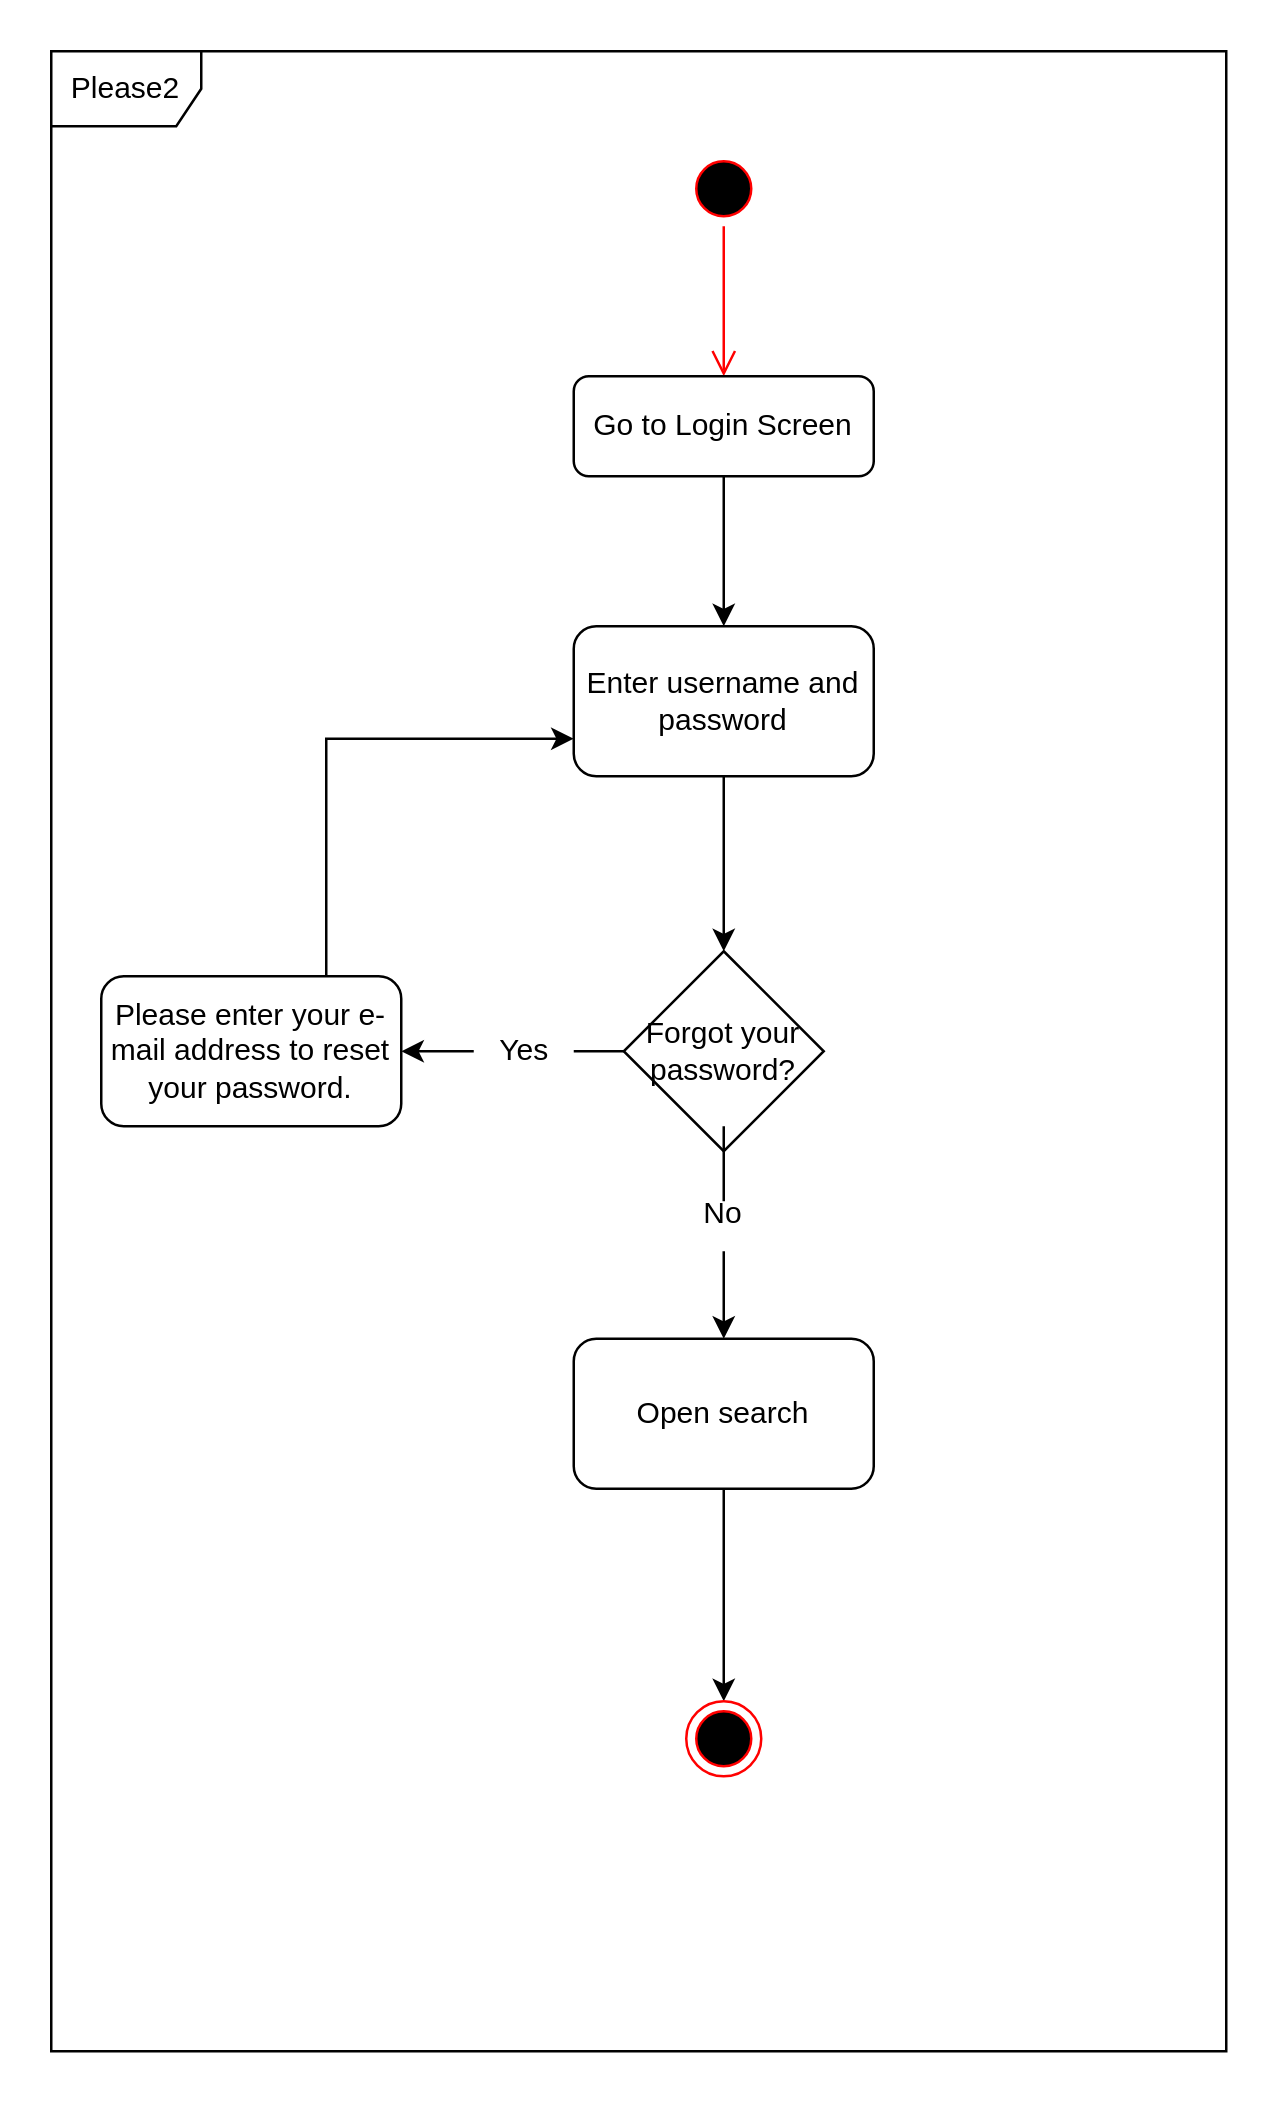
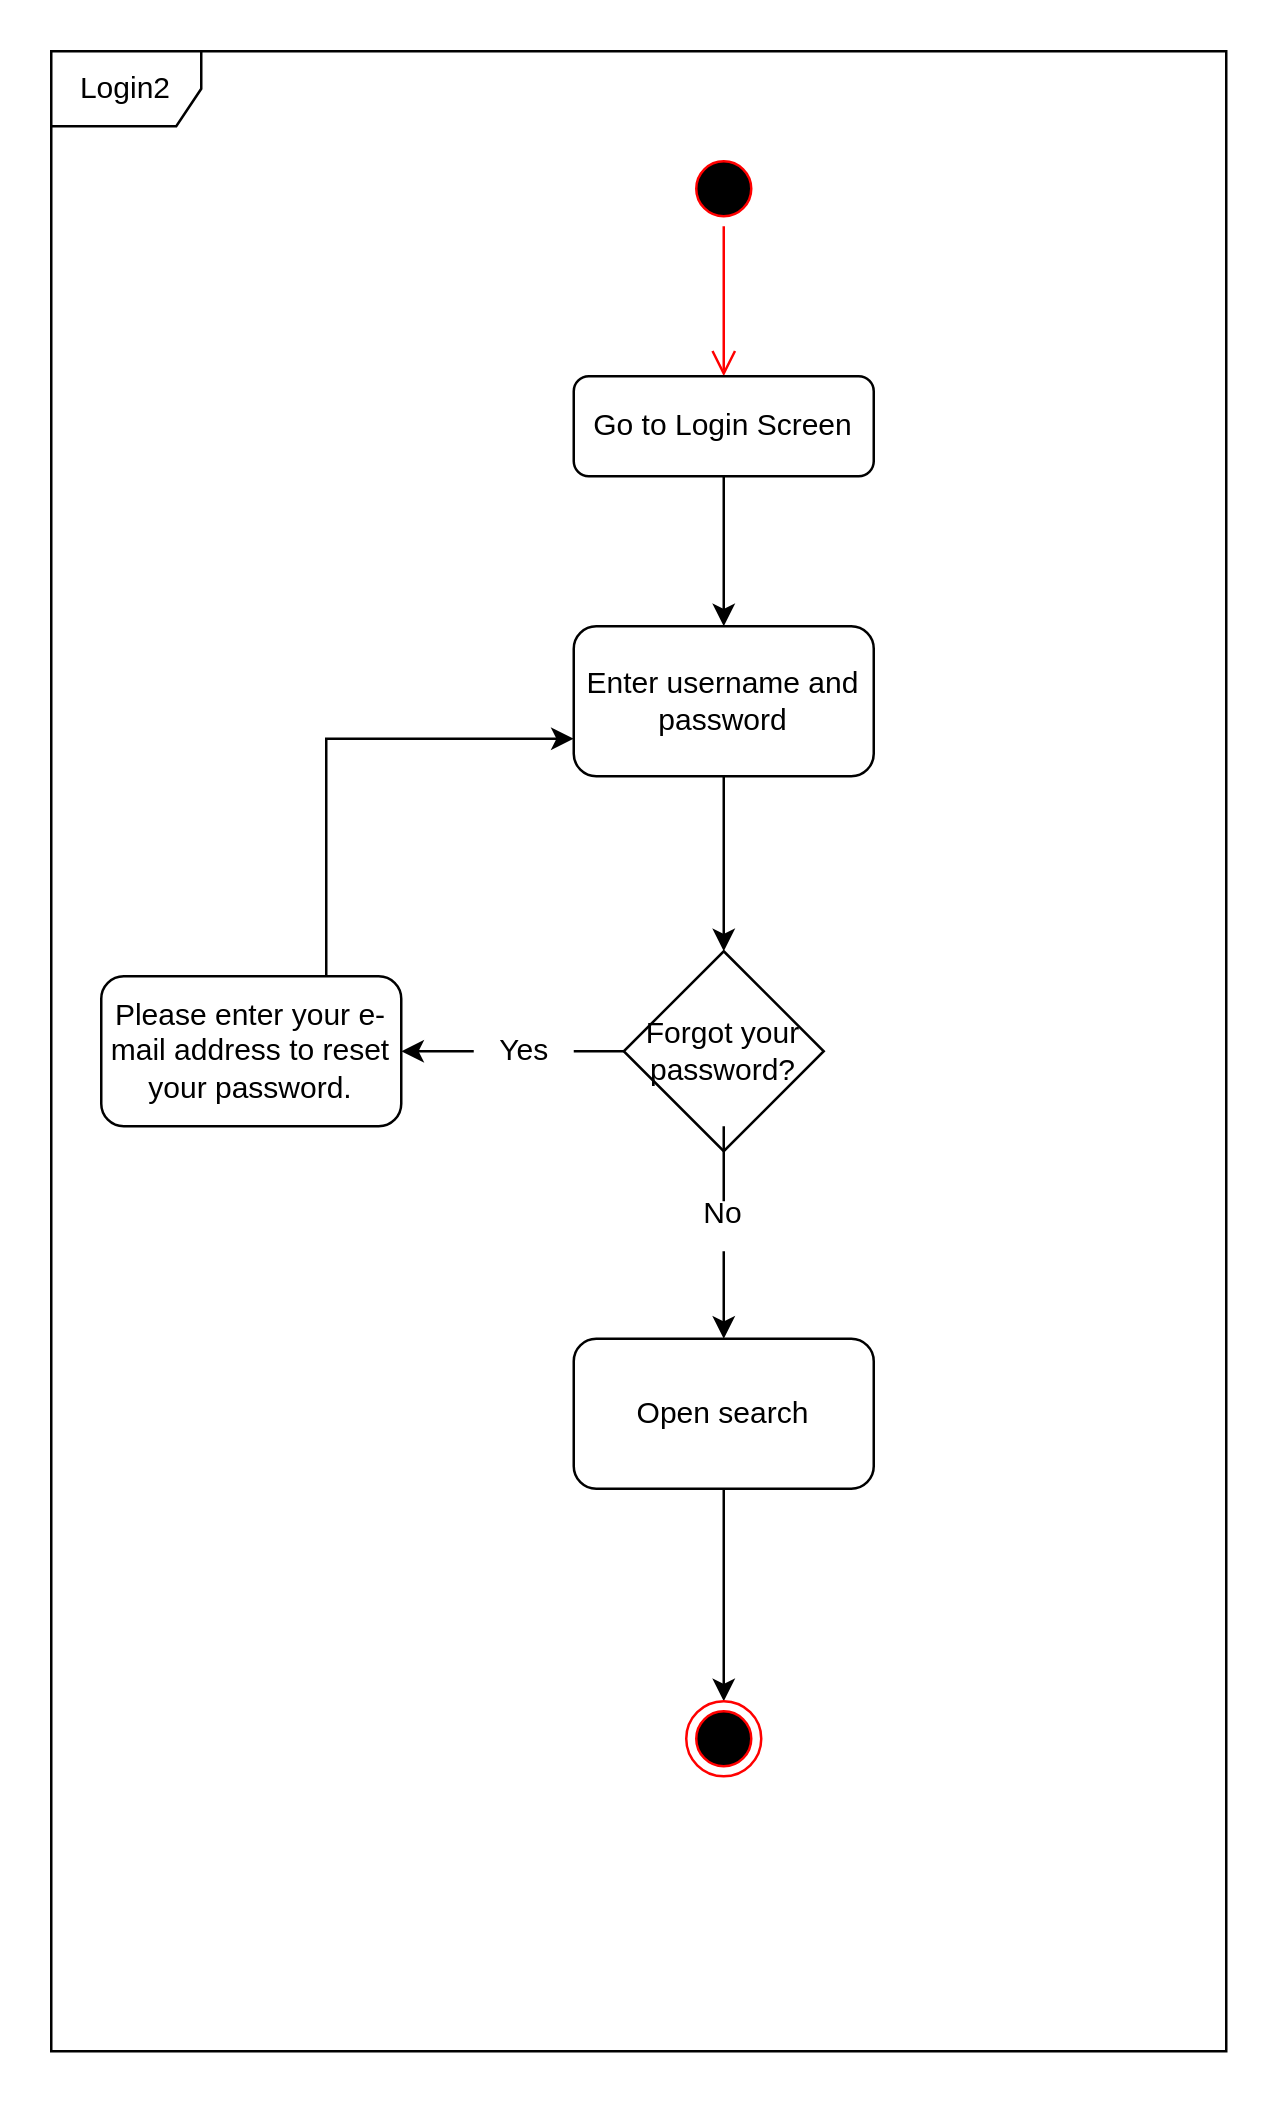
(126, 89) -> (126, 89)
